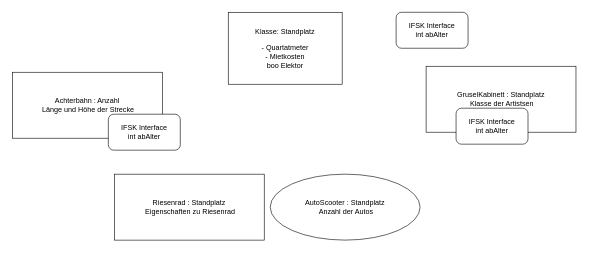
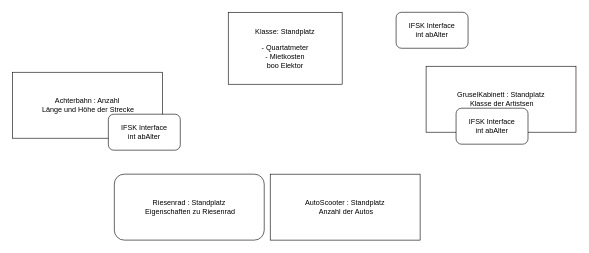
(189, 207) -> (189, 207)
(345, 207) -> (345, 207)
